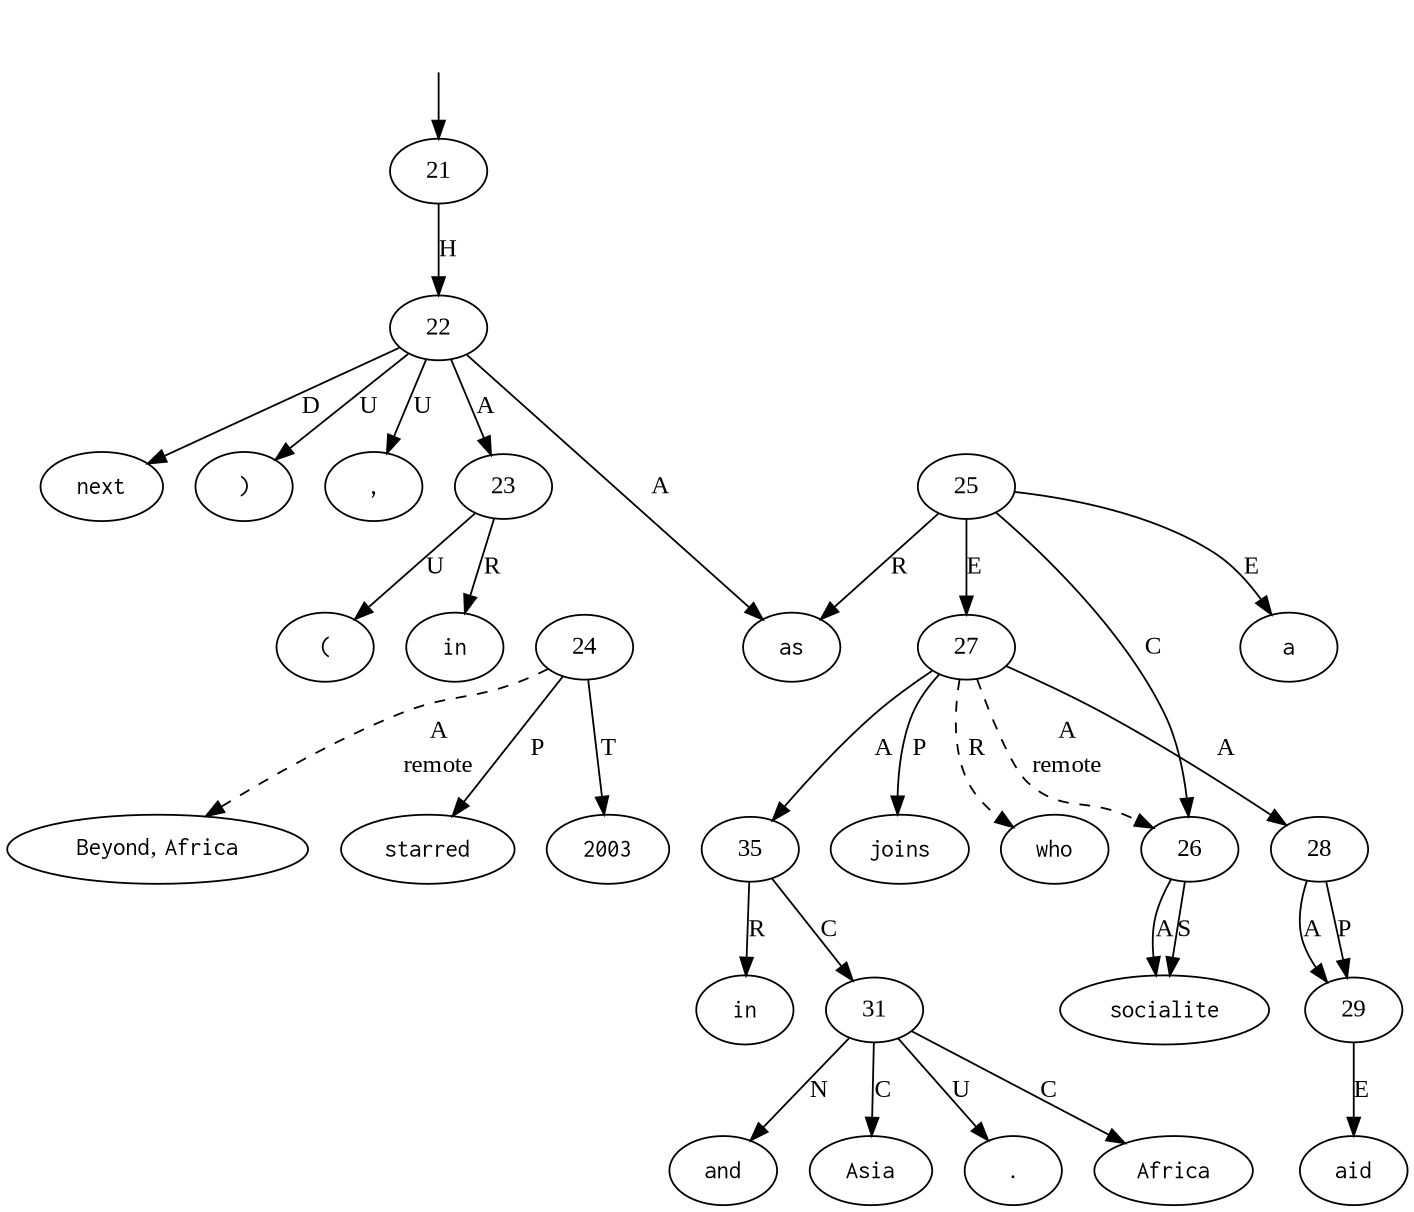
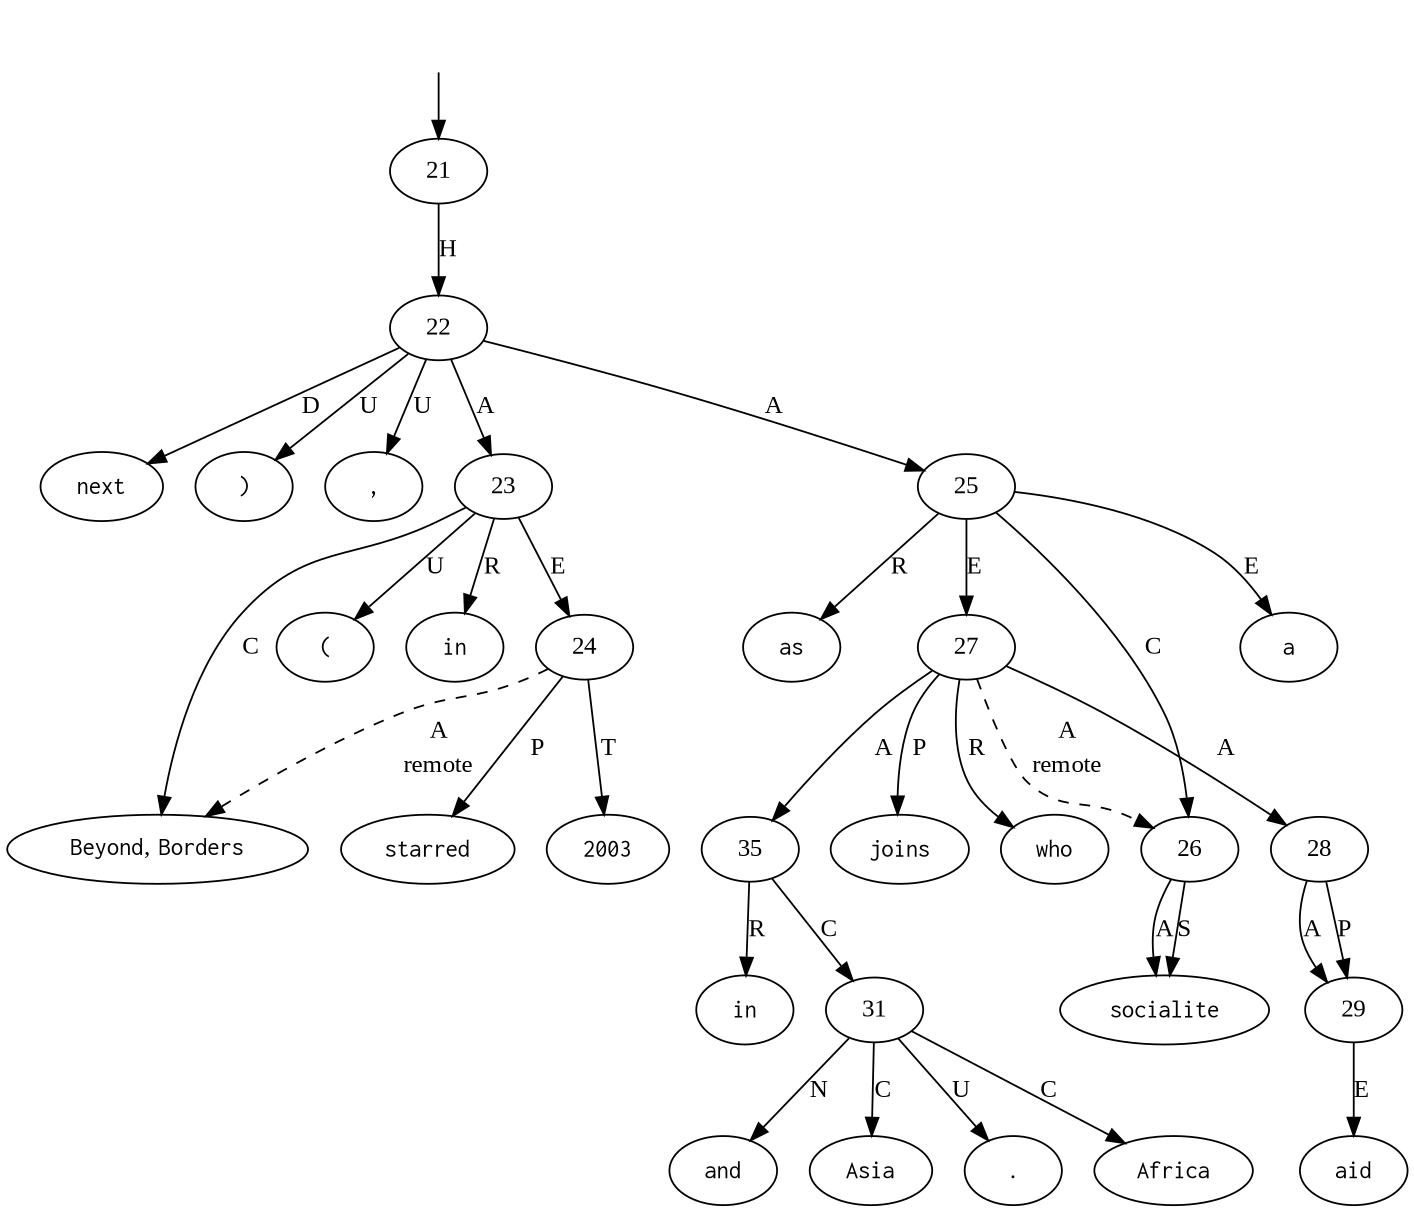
(608, 481) -> (696, 399)
none -> (540, 559)
none -> (260, 596)
(959, 754) -> (959, 754)
(202, 847) -> (202, 847)
